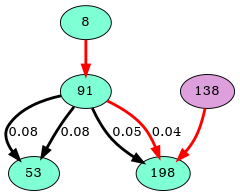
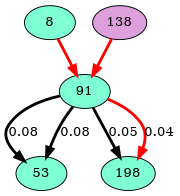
(198, 132) -> (104, 53)
